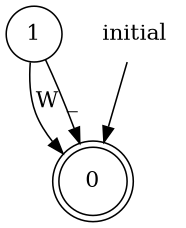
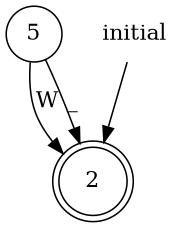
(34, 34) -> (34, 34)
(93, 181) -> (93, 181)
